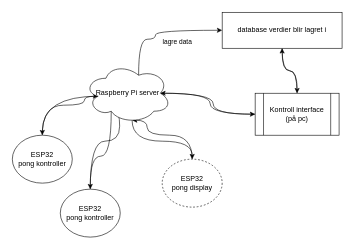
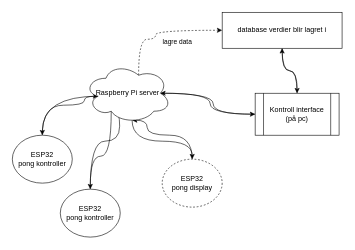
(164, 32) -> (164, 32)
